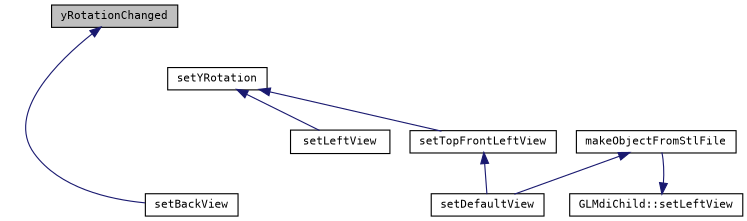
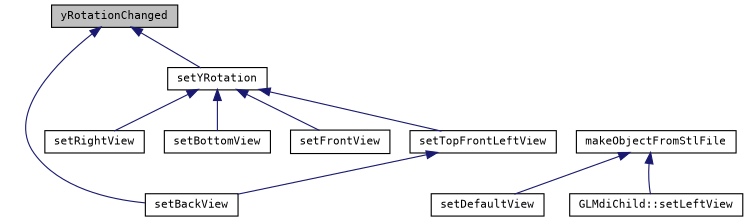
none -> (171, 50)
none -> (95, 142)
none -> (217, 142)
(340, 142) -> (340, 142)
(664, 168) -> (649, 179)
(486, 179) -> (332, 174)
